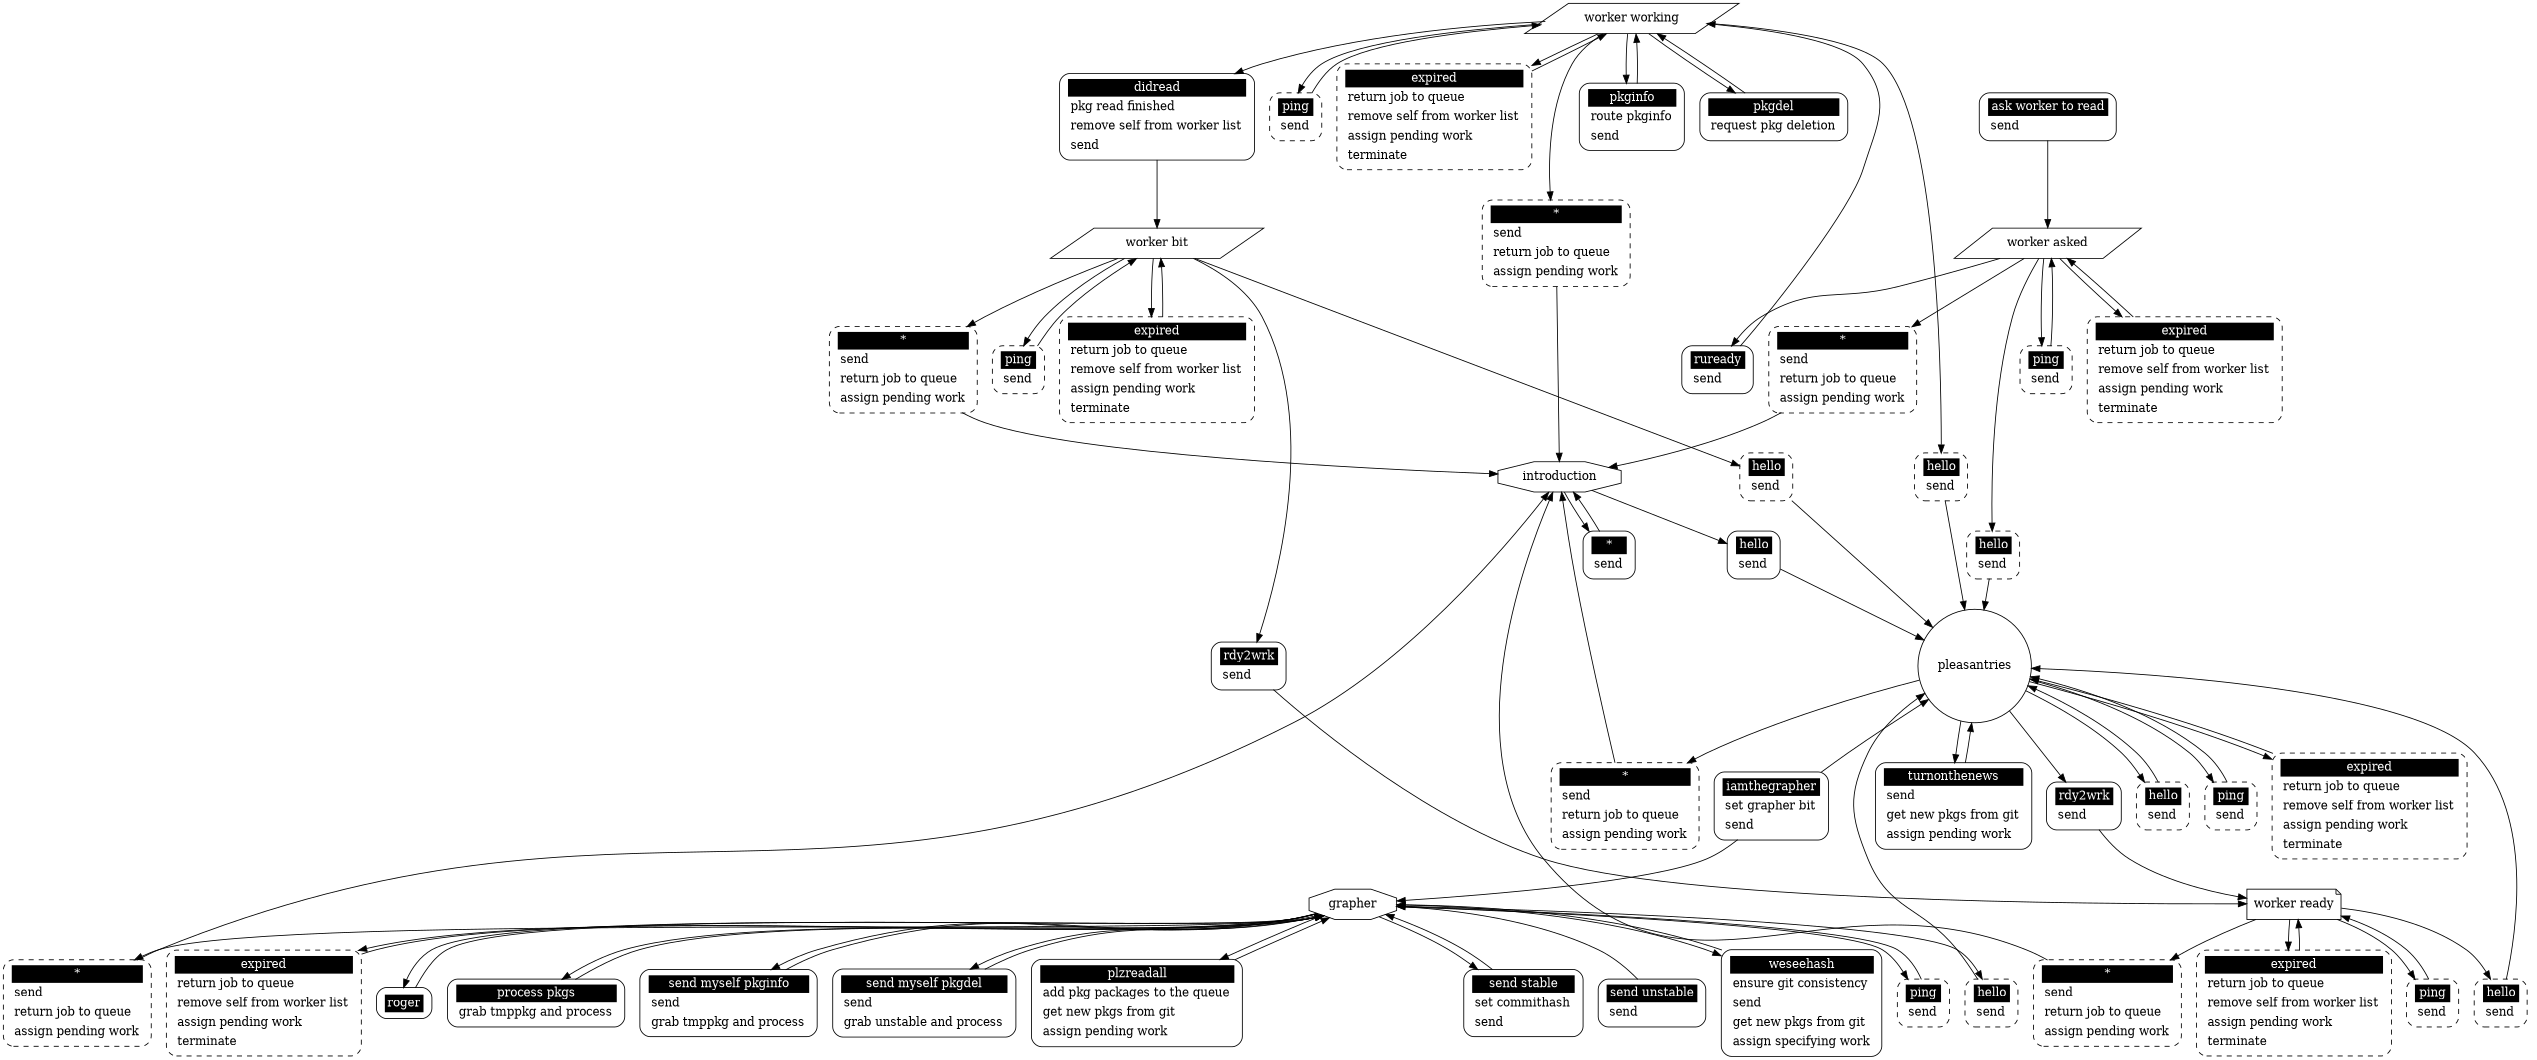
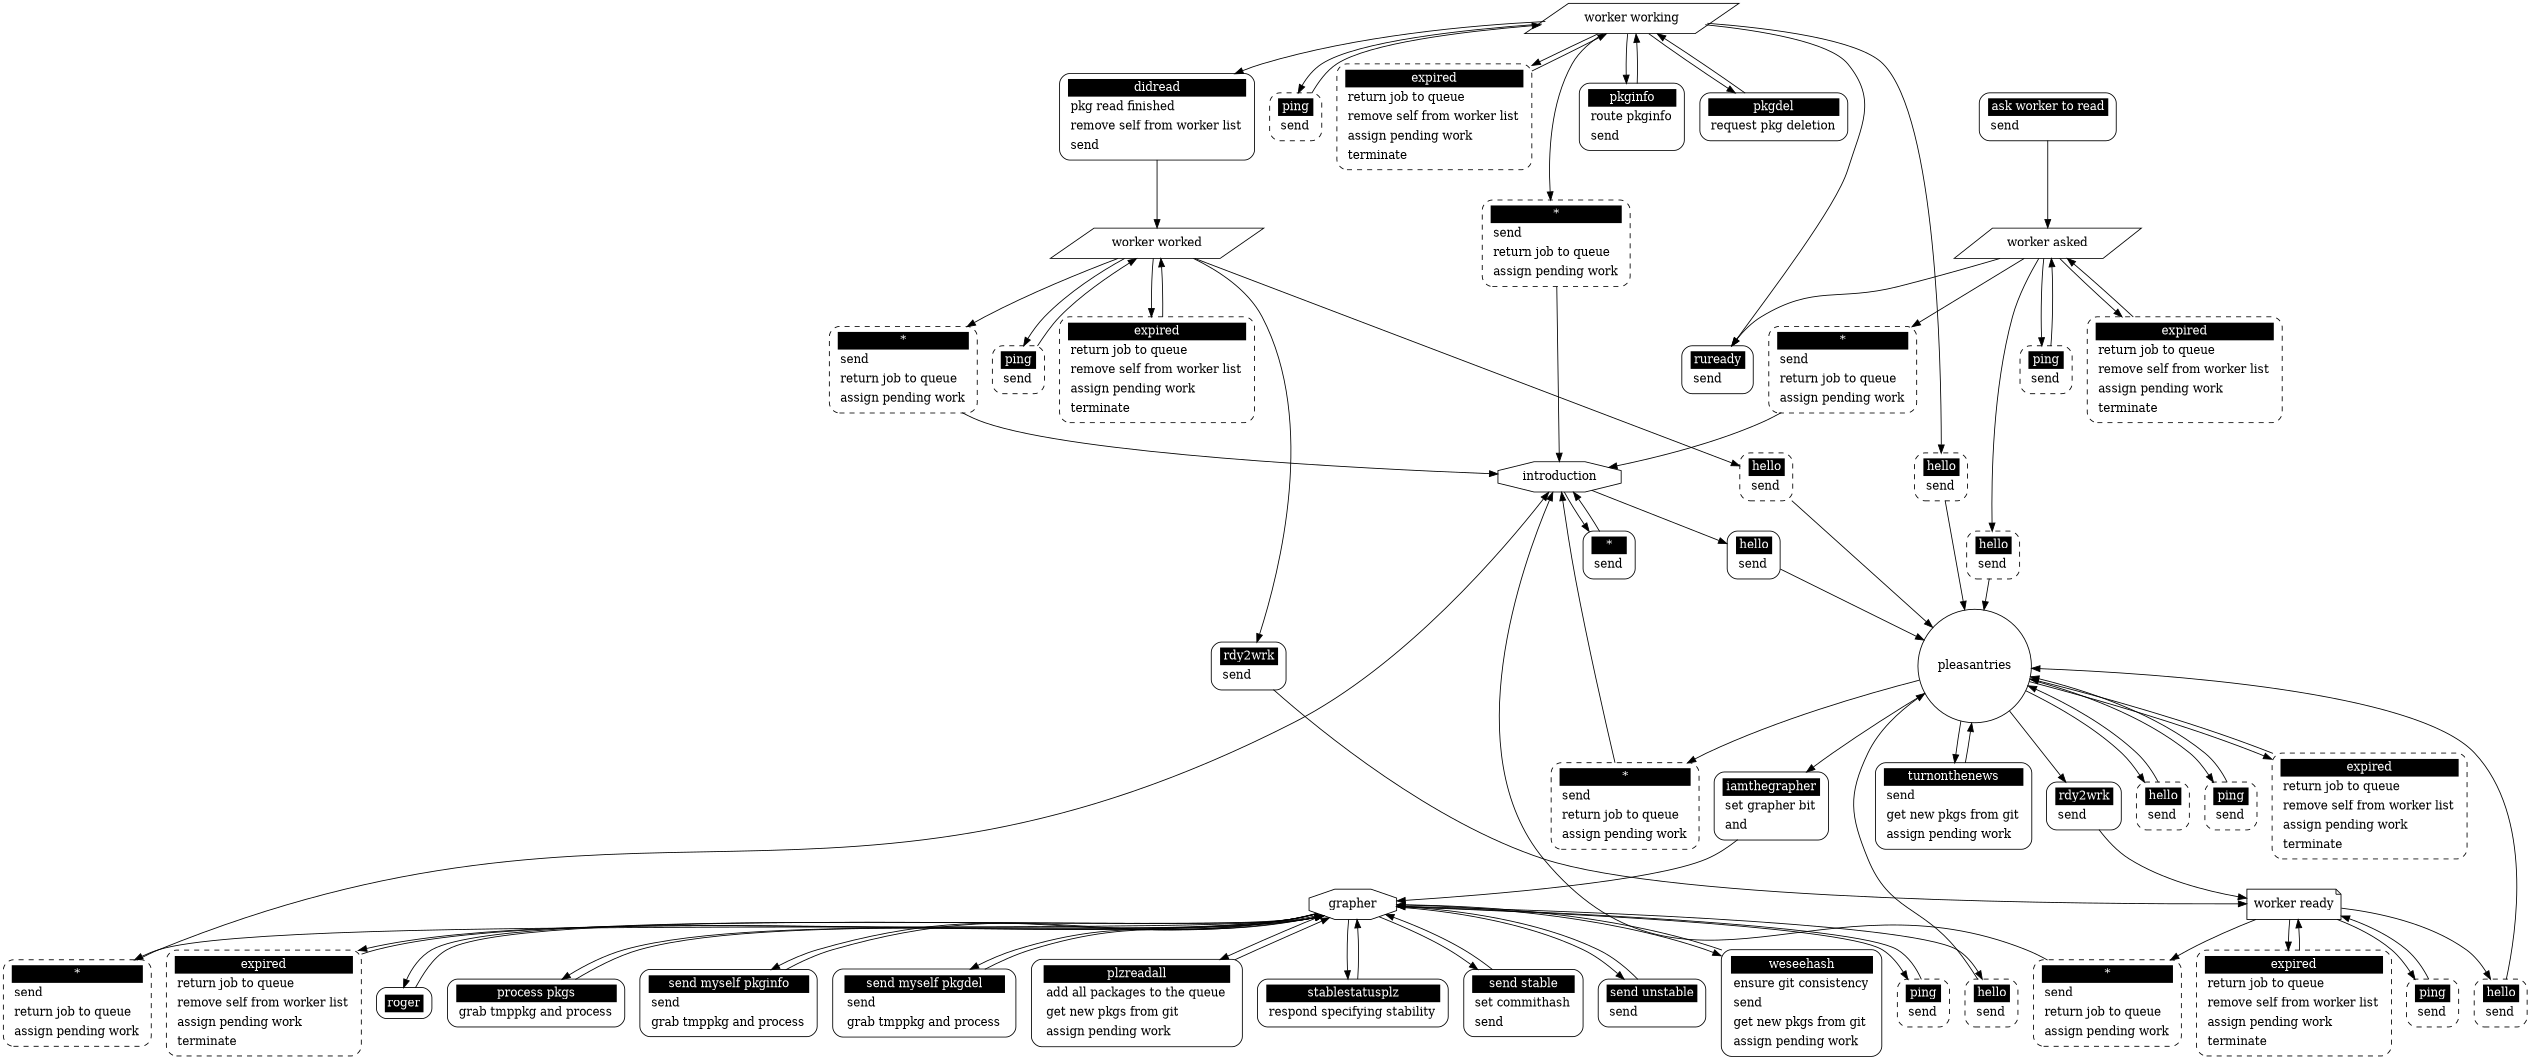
(1871, 145) -> (1857, 141)
(1157, 243) -> (1157, 243)
(1871, 737) -> (1868, 729)
(1739, 825) -> (1736, 825)
none -> (1563, 941)
(1136, 993) -> (1136, 993)
none -> (1353, 1003)
(923, 1022) -> (924, 1022)
(1801, 1042) -> (1796, 1042)
